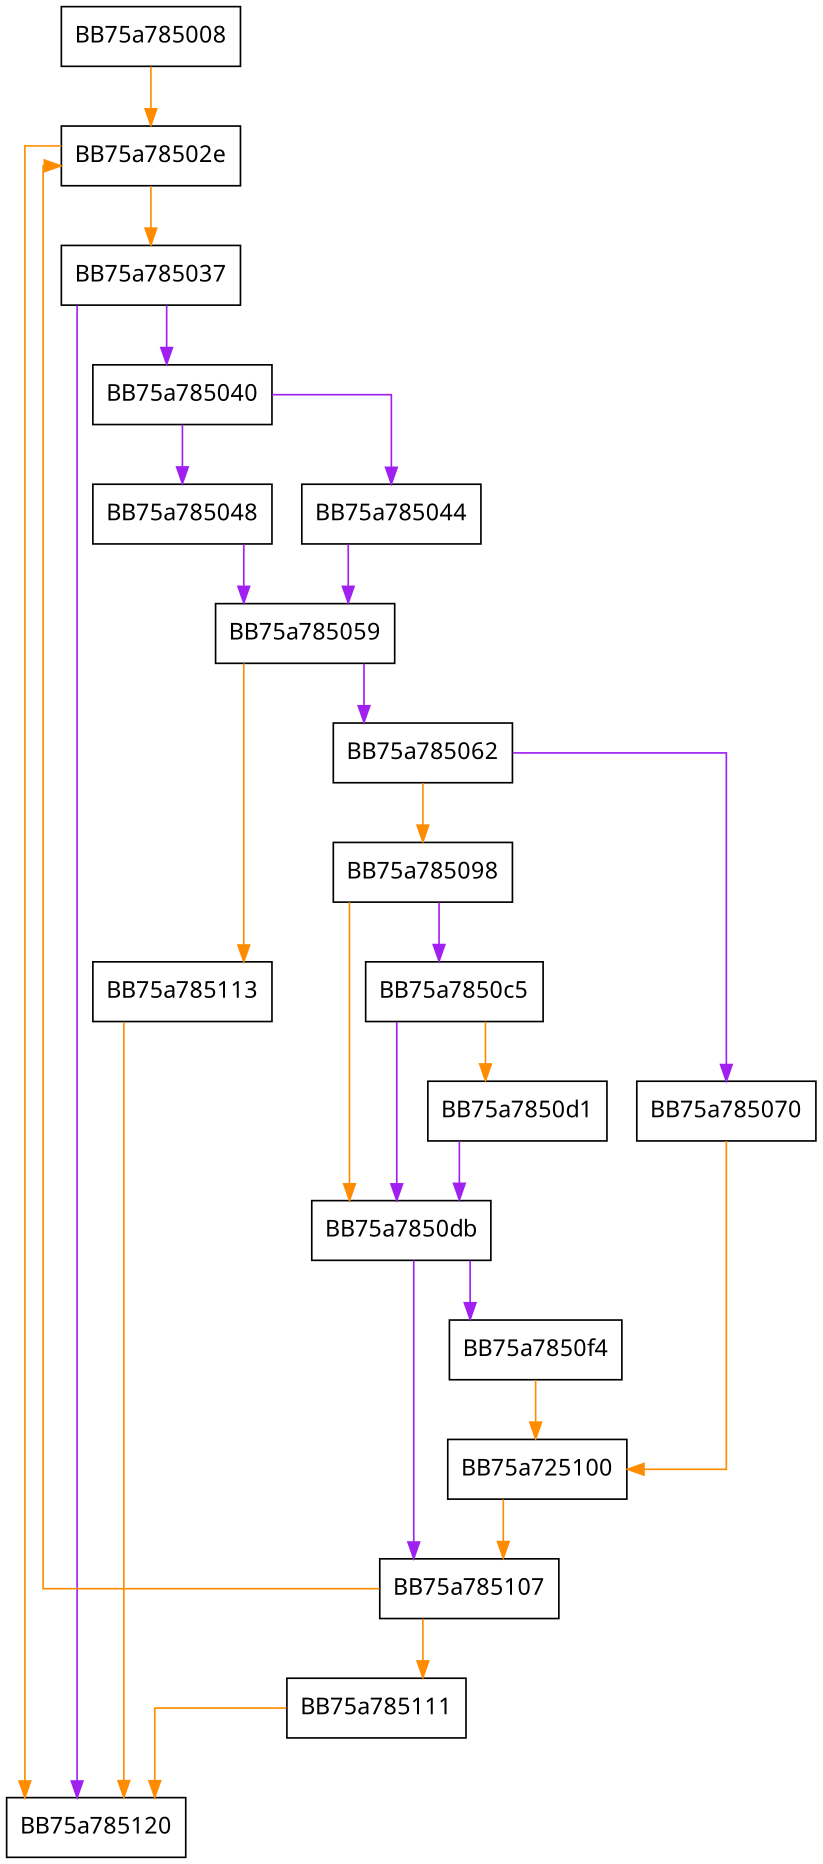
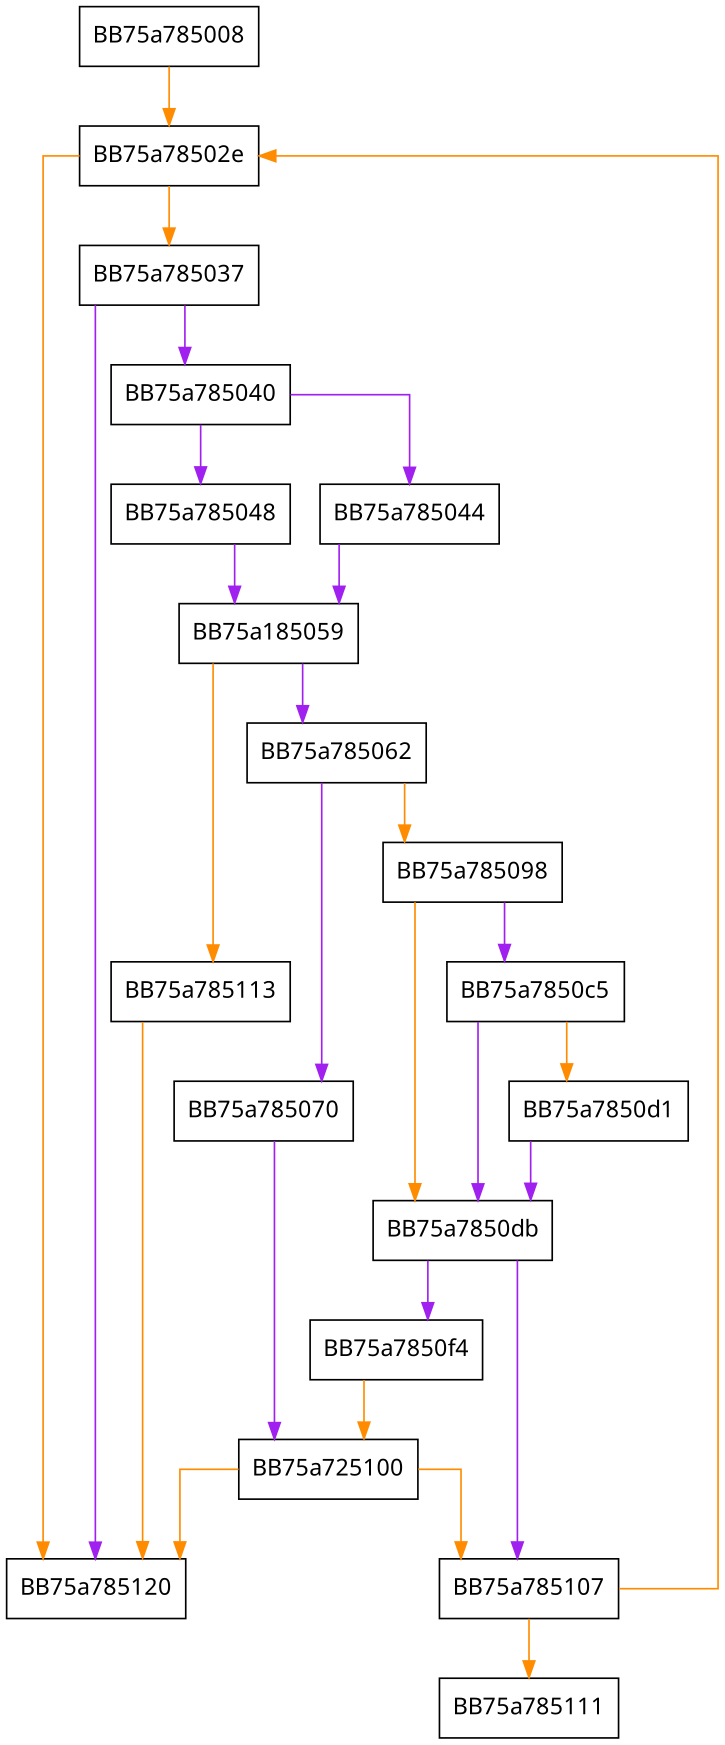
(305, 633) -> (269, 633)
(726, 1346) -> (274, 1282)
(184, 1708) -> (180, 1476)
